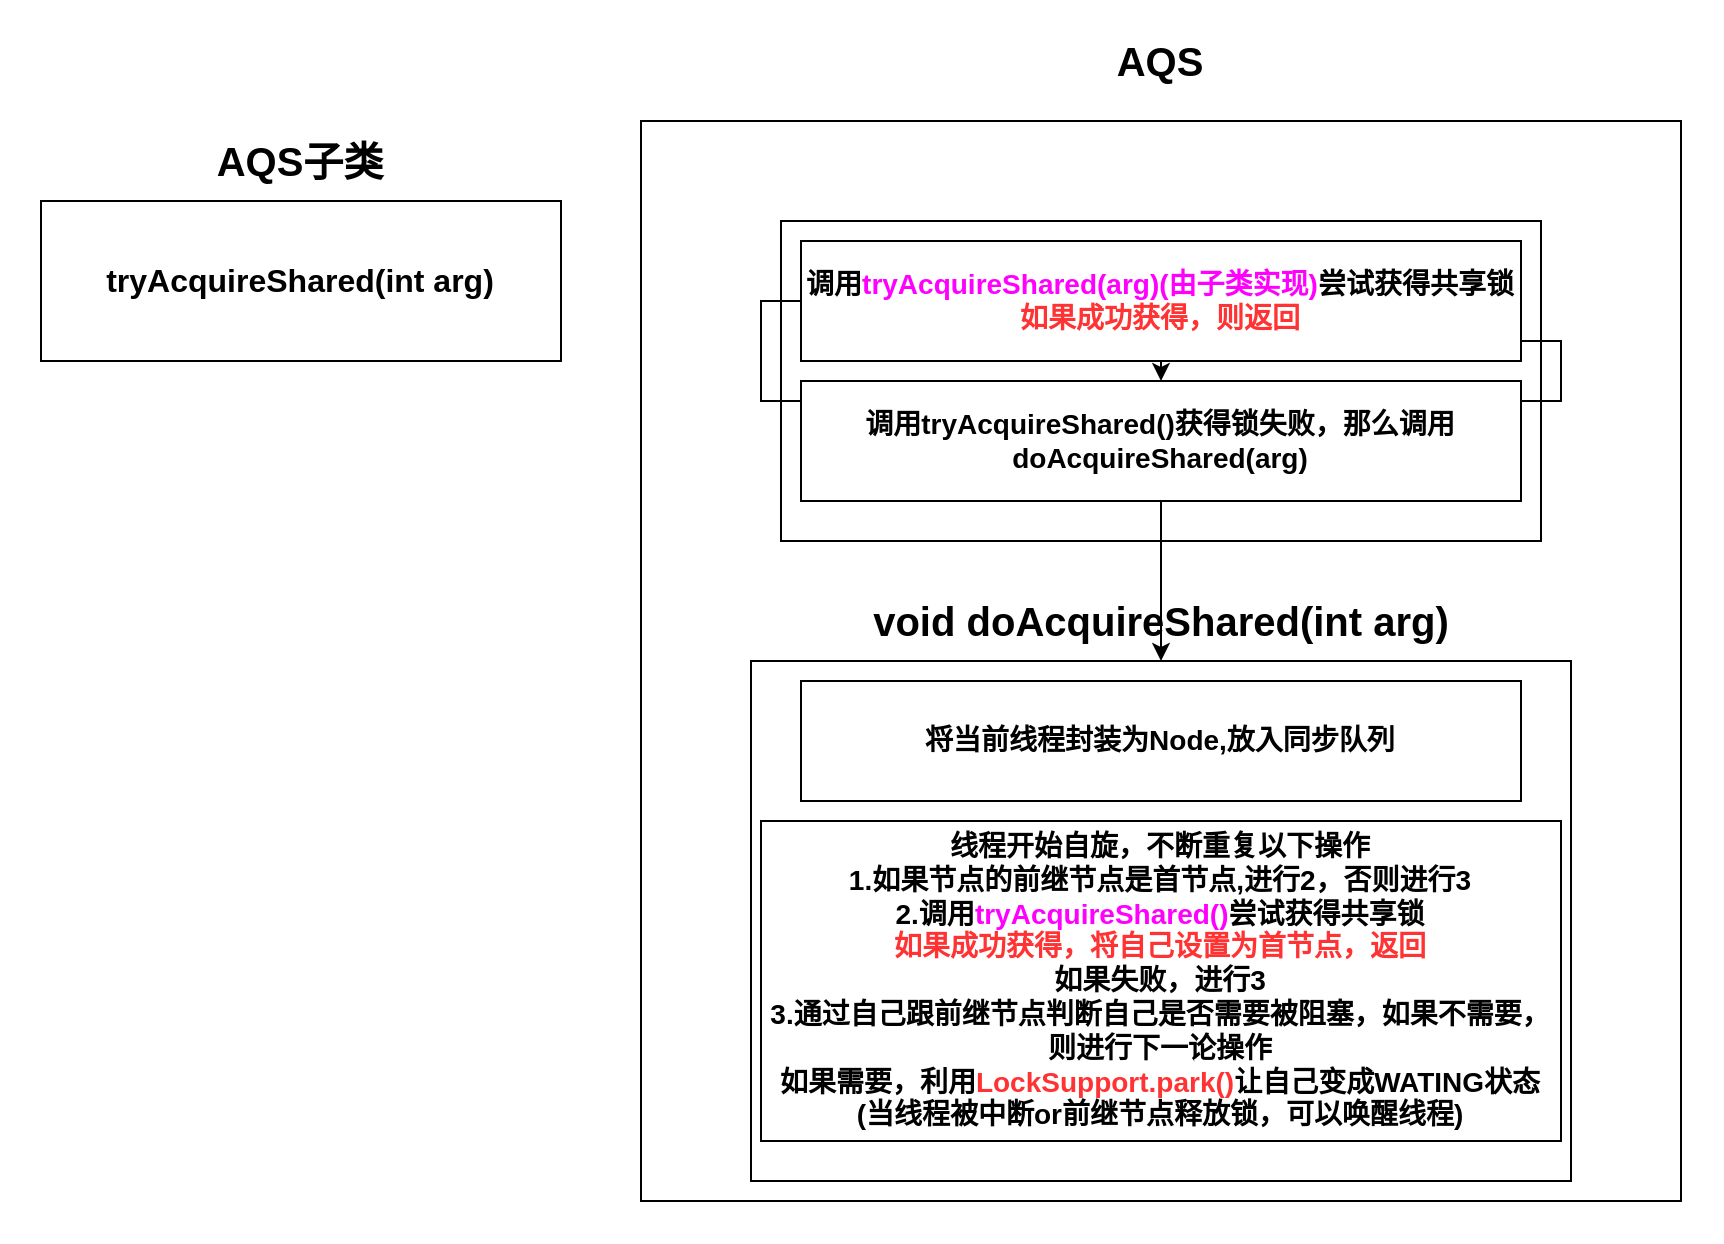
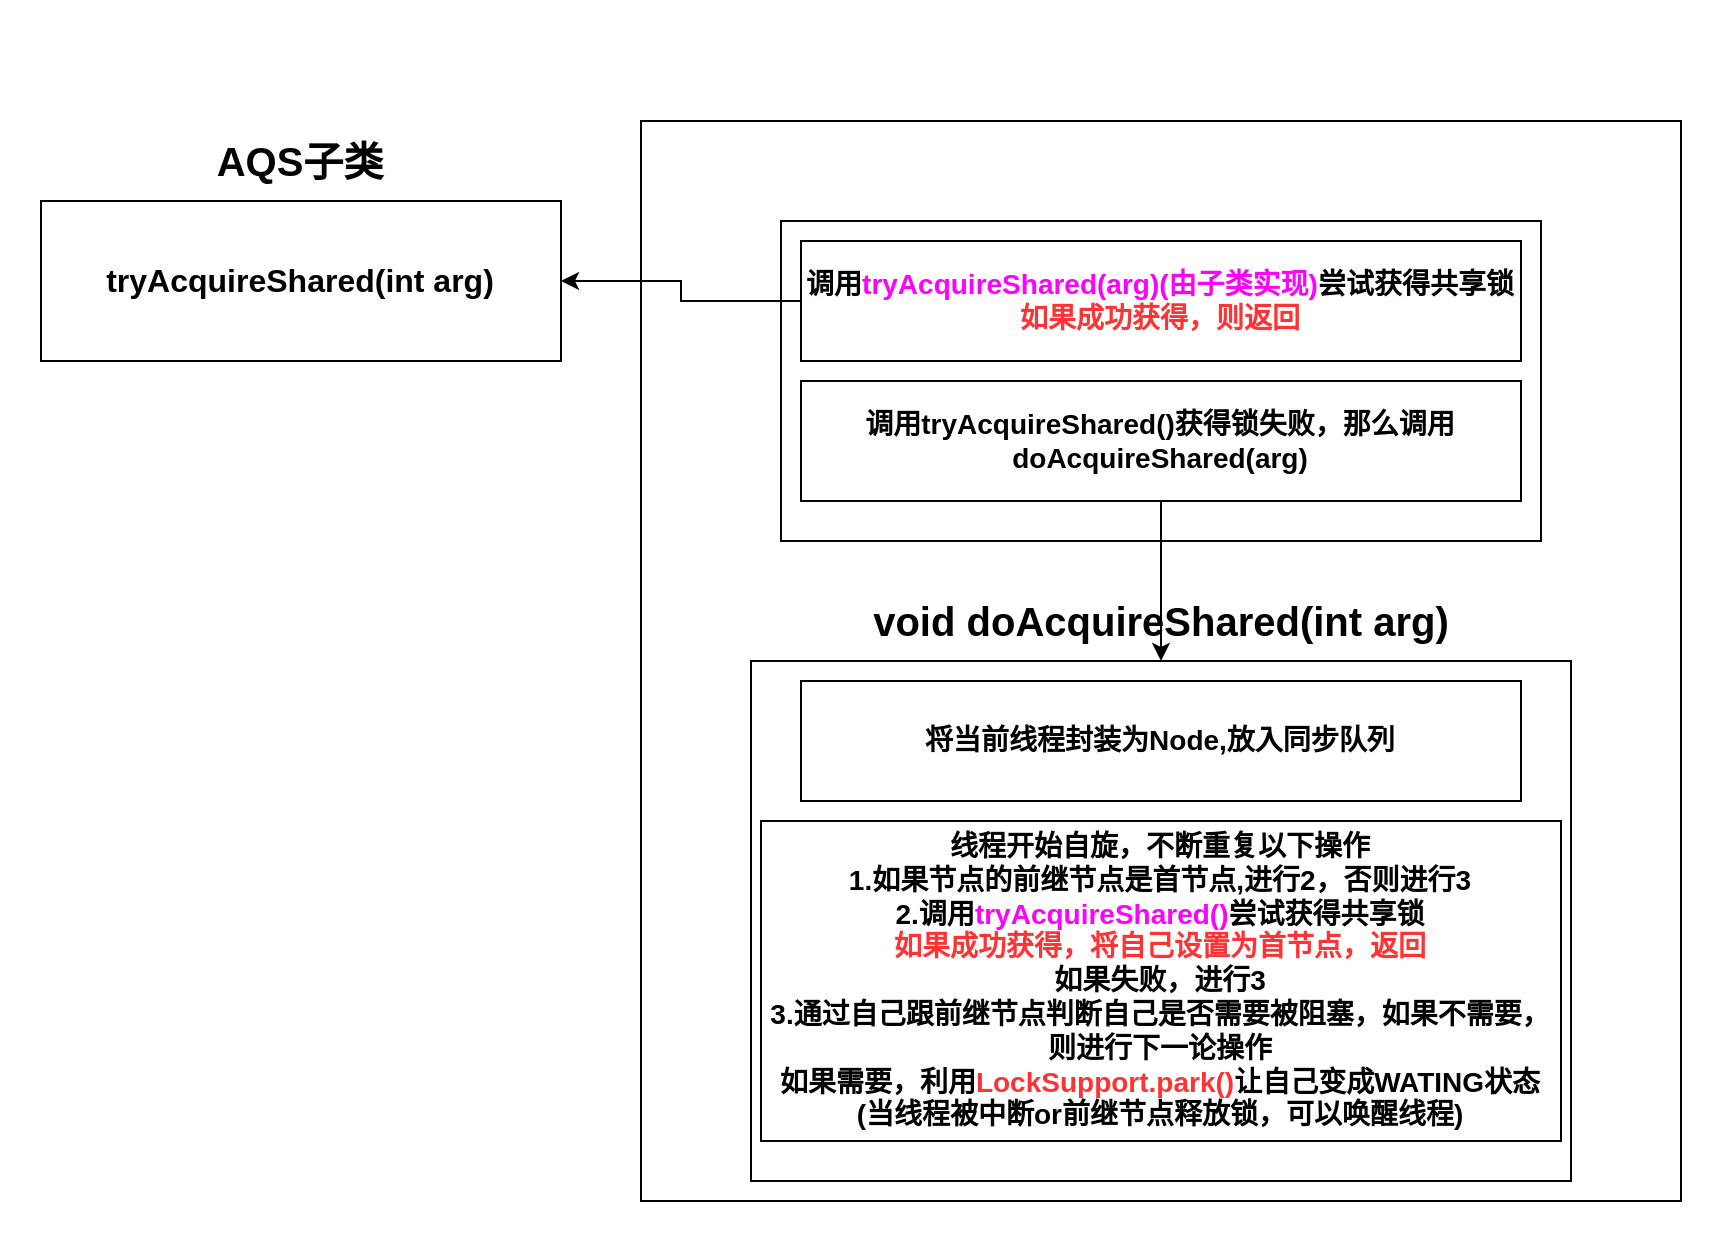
(1161, 61) -> none
(761, 370) -> (679, 281)
